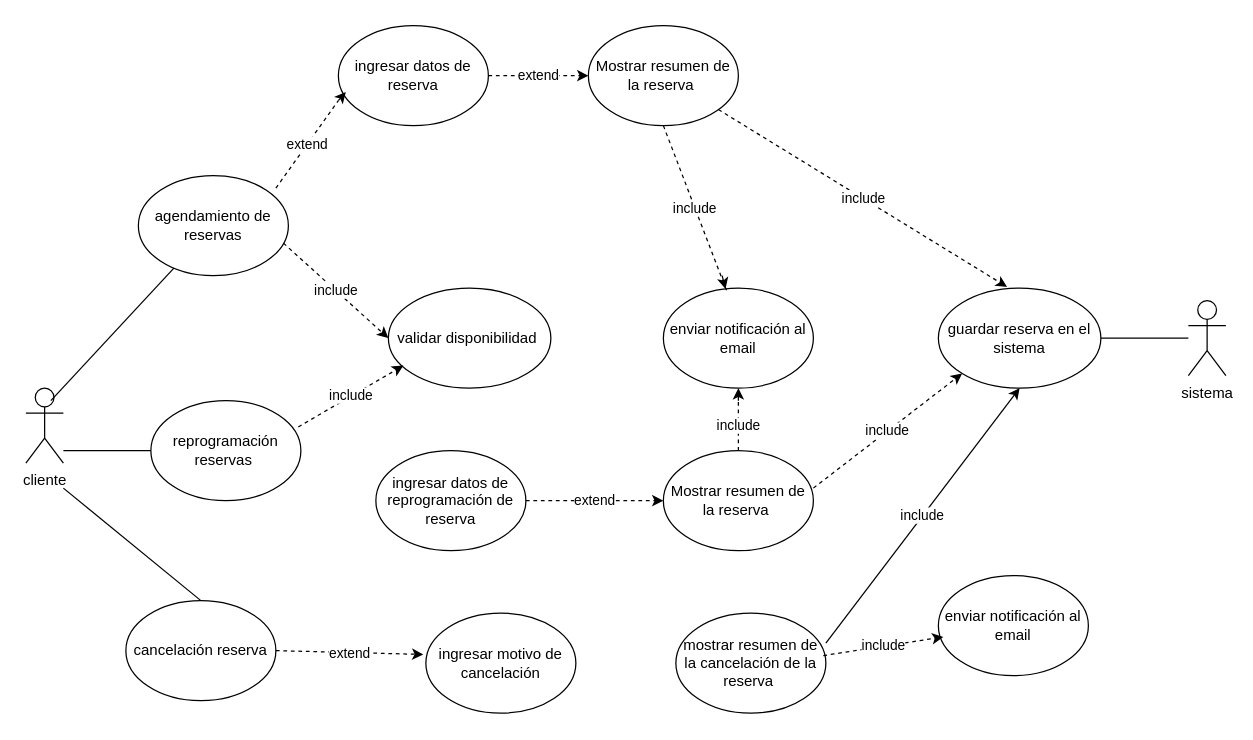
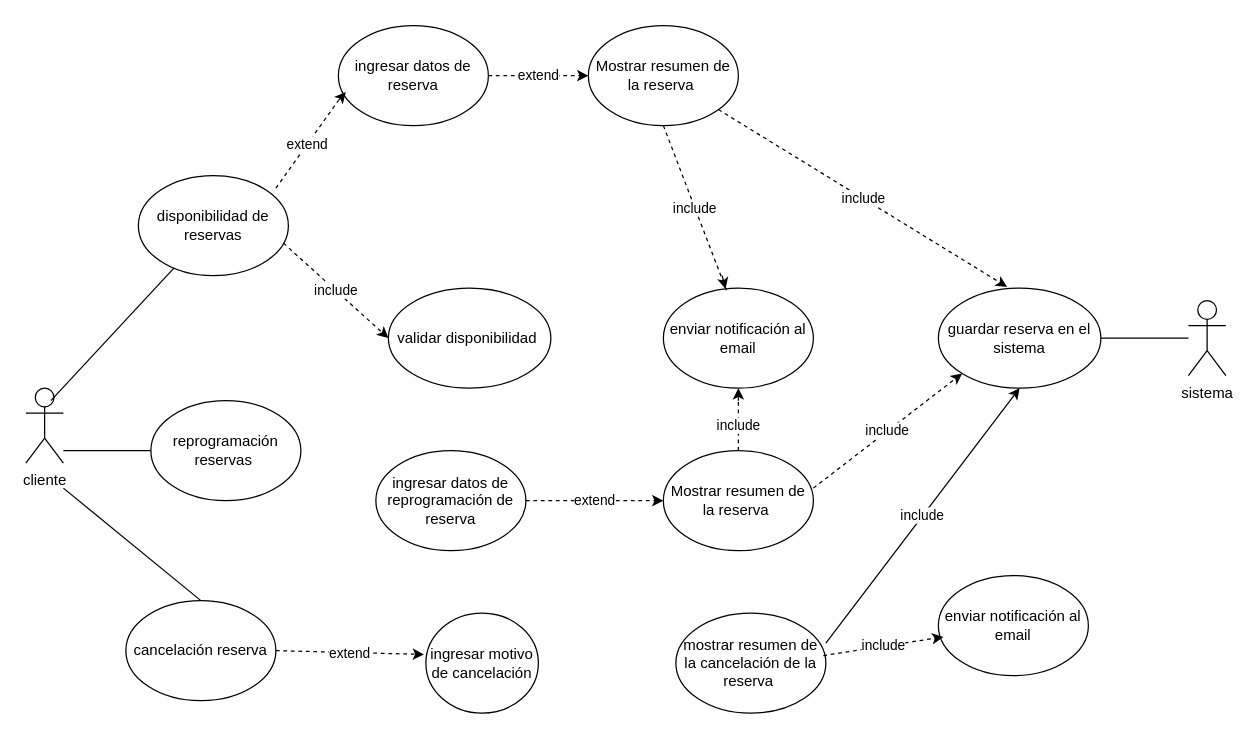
(213, 226) -> (213, 226)
(369, 385) -> none
(501, 663) -> (482, 663)
